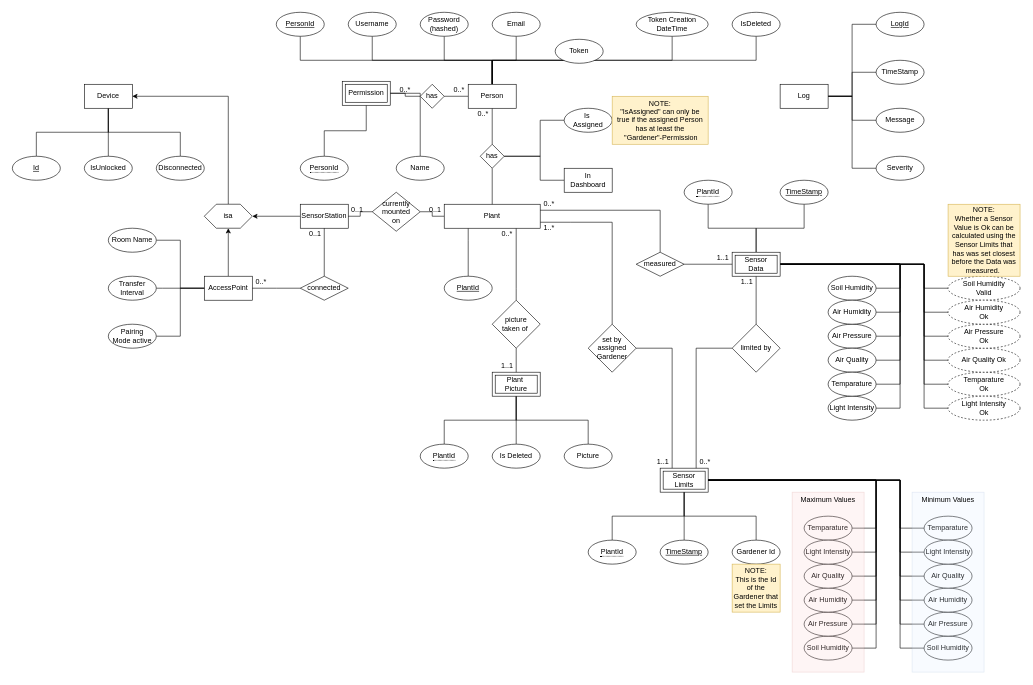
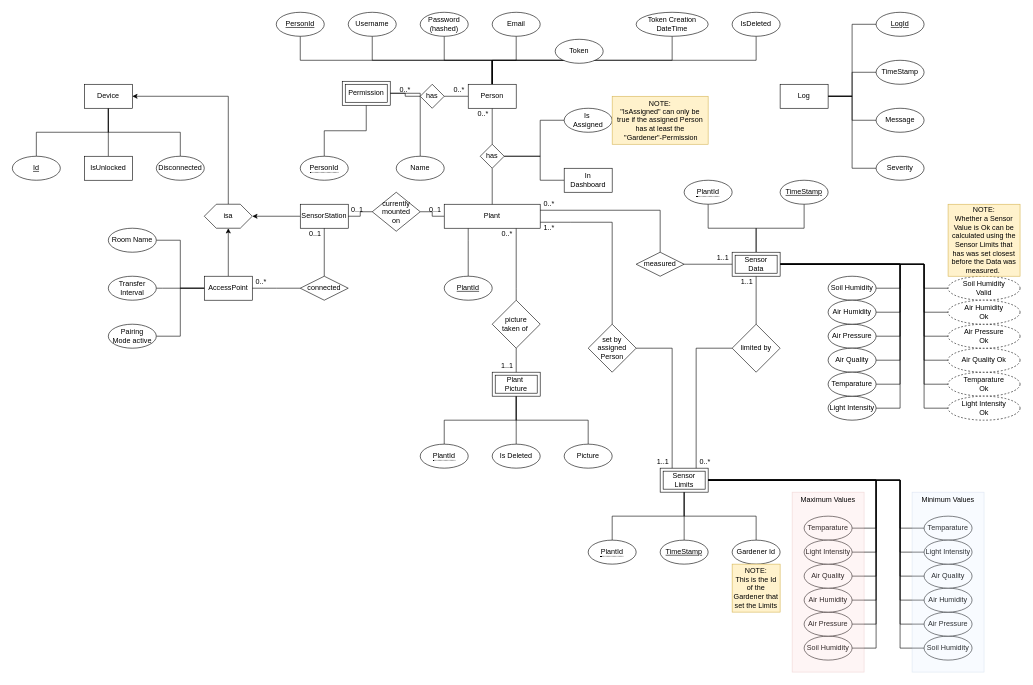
(108, 168) -> (108, 168)
(612, 348) -> (612, 348)
